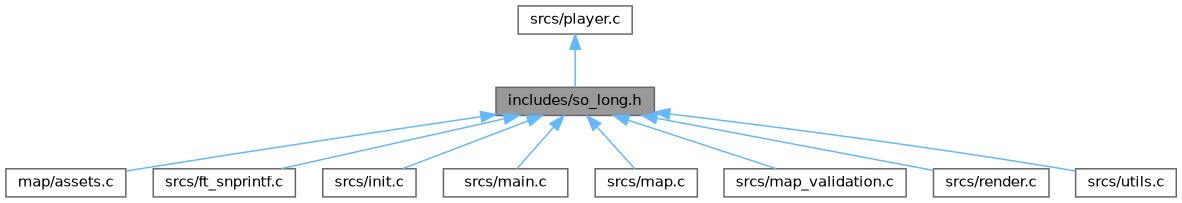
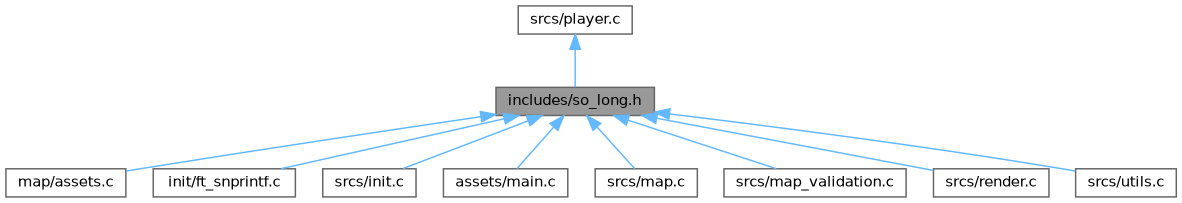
(224, 183) -> (224, 183)
(506, 183) -> (506, 183)
